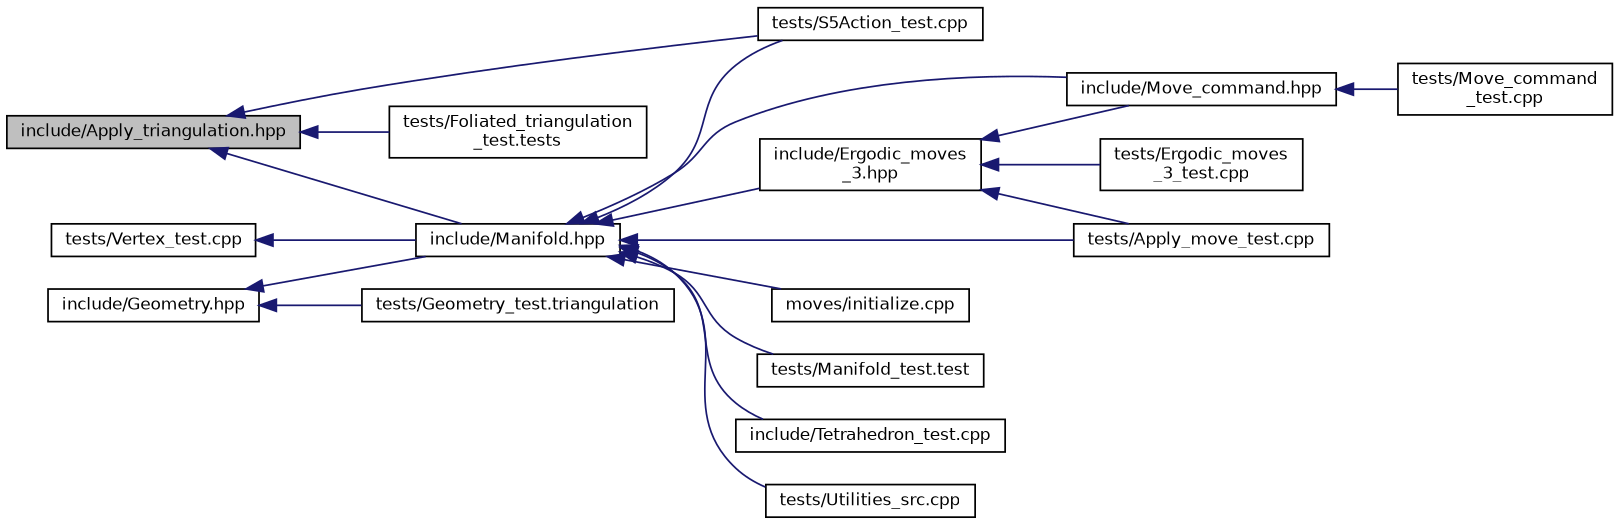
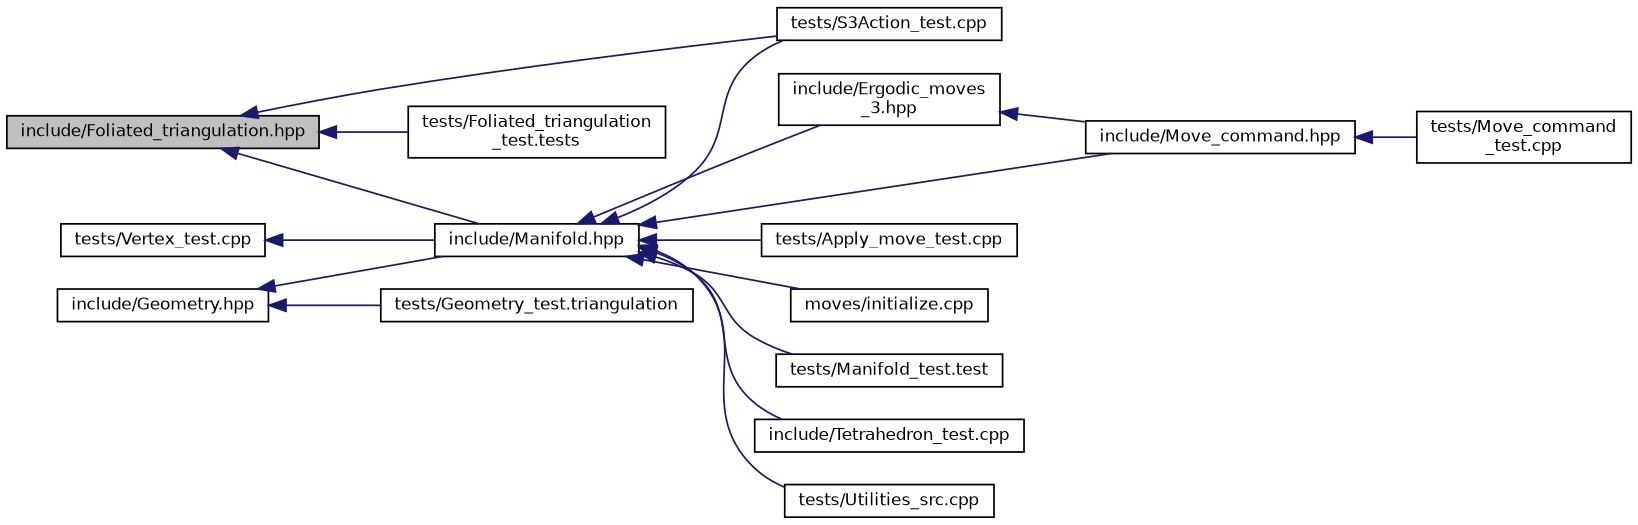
(871, 24) -> (889, 24)
(154, 132) -> (163, 132)
(1202, 165) -> none
(1063, 209) -> none
